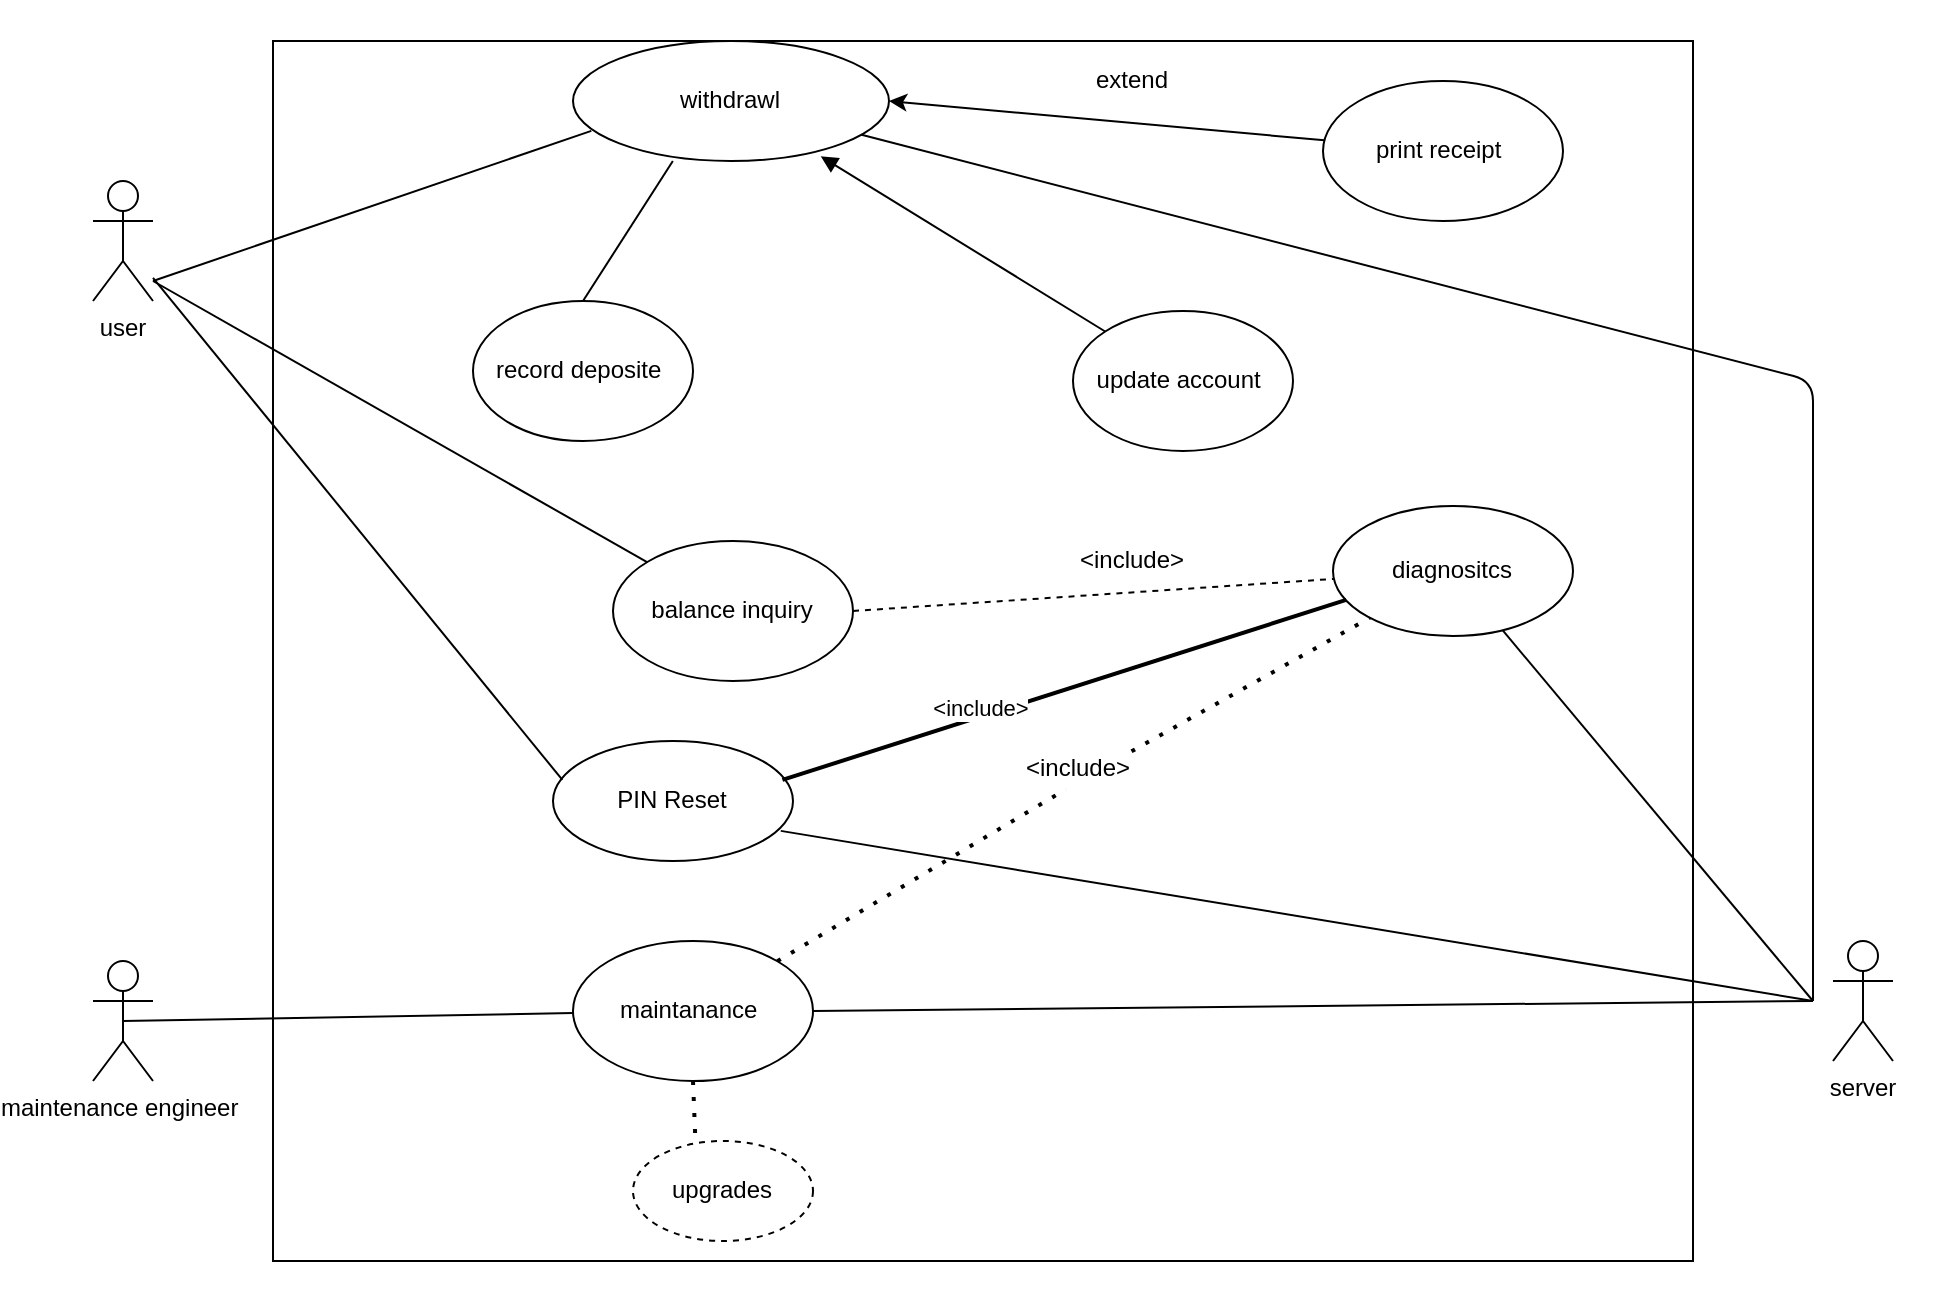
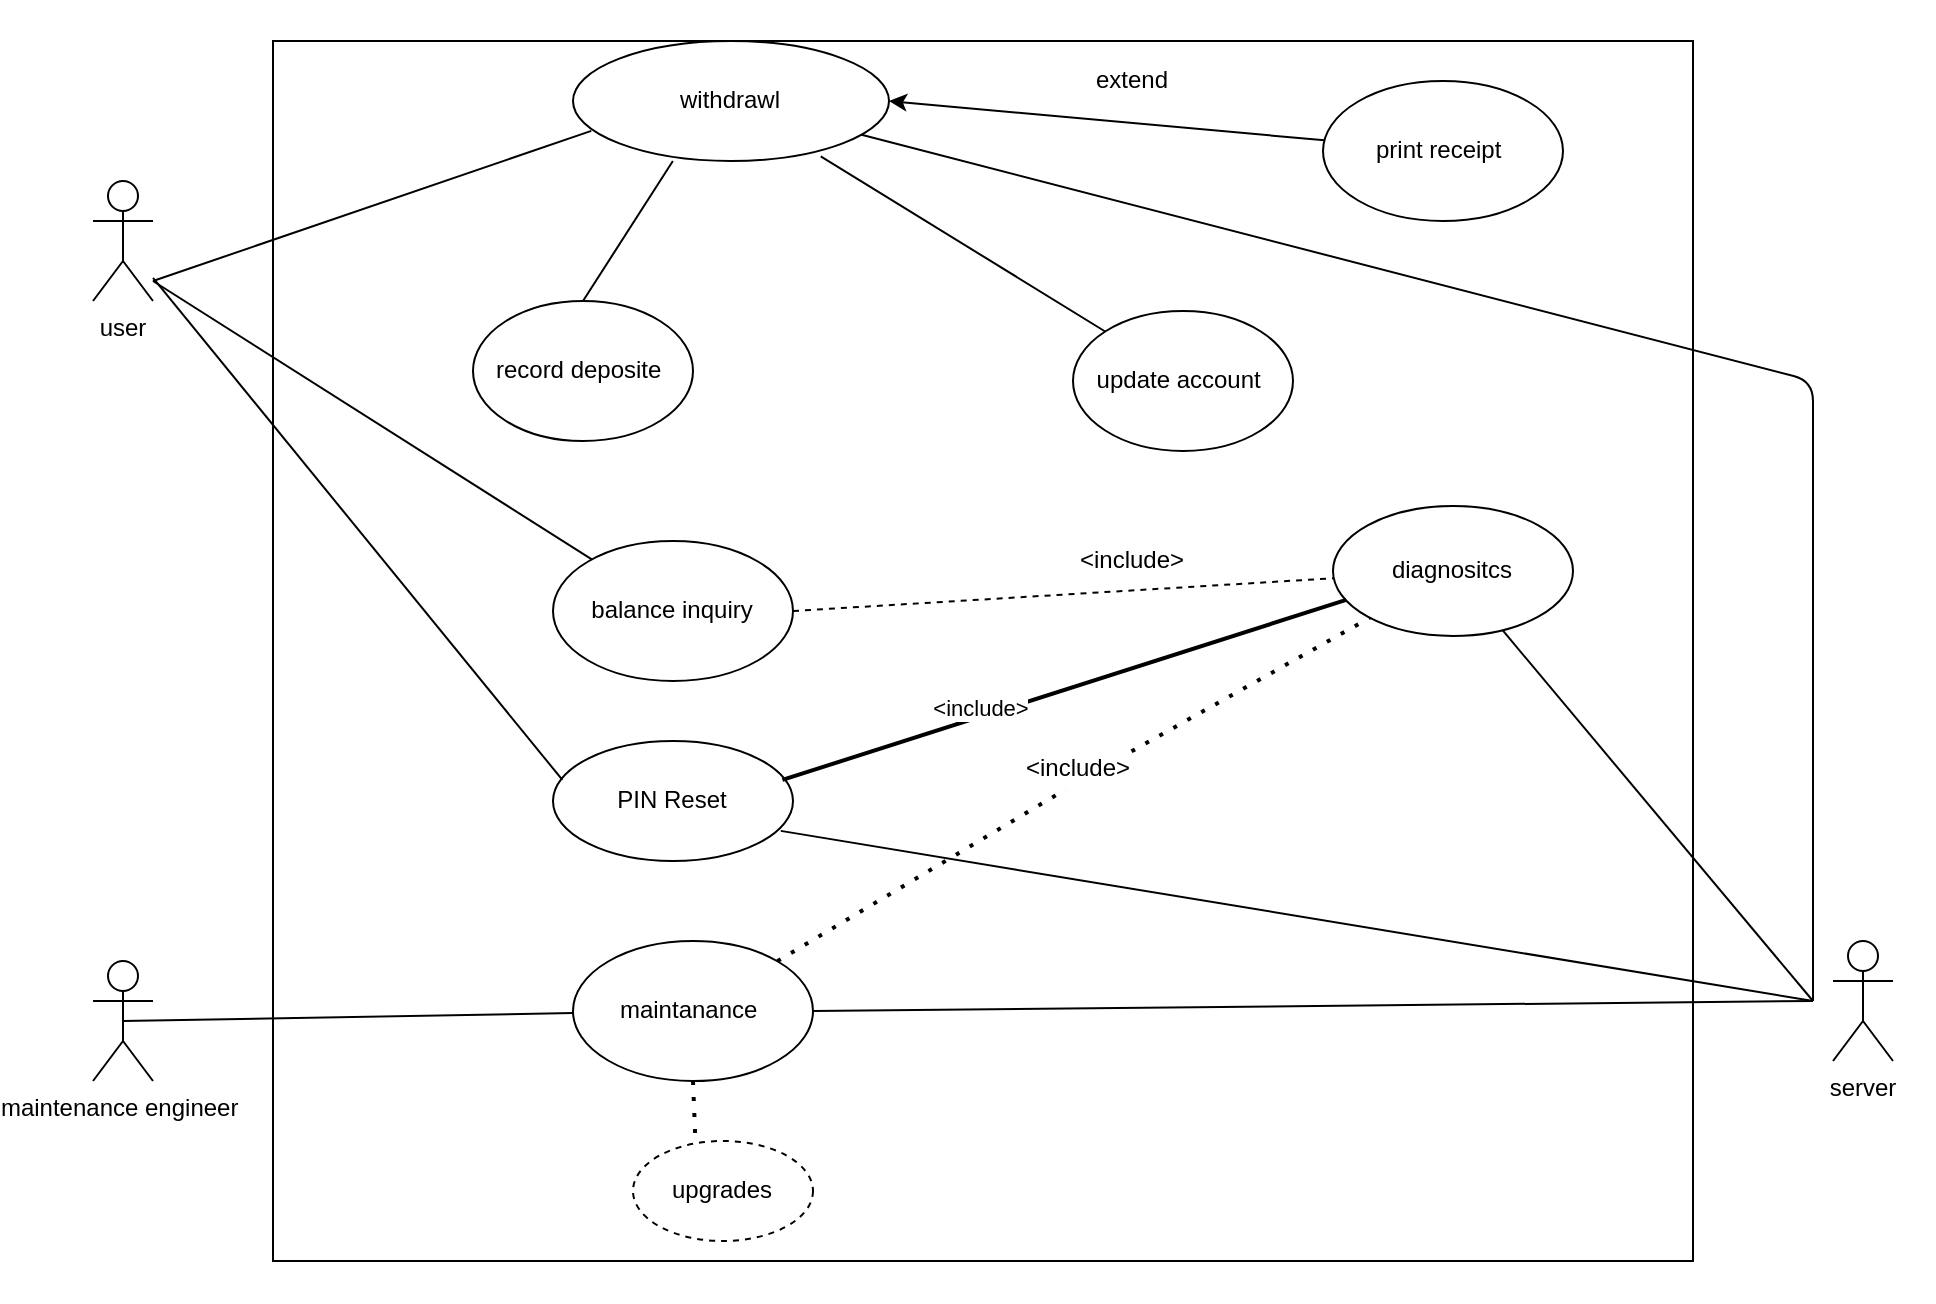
(835, 165) -> (829, 162)
(733, 611) -> (673, 611)
